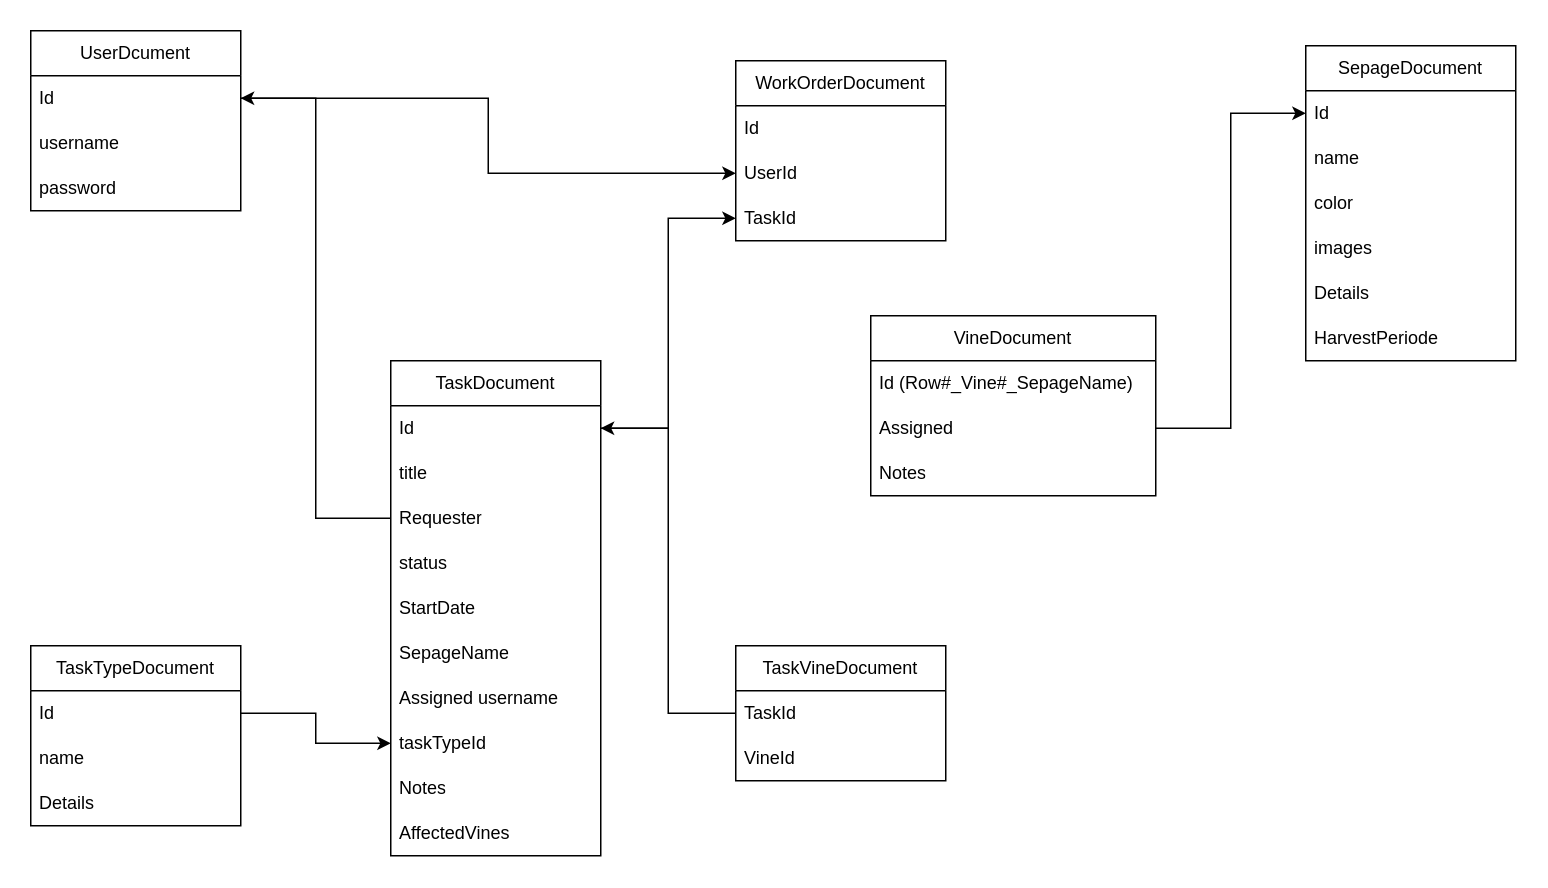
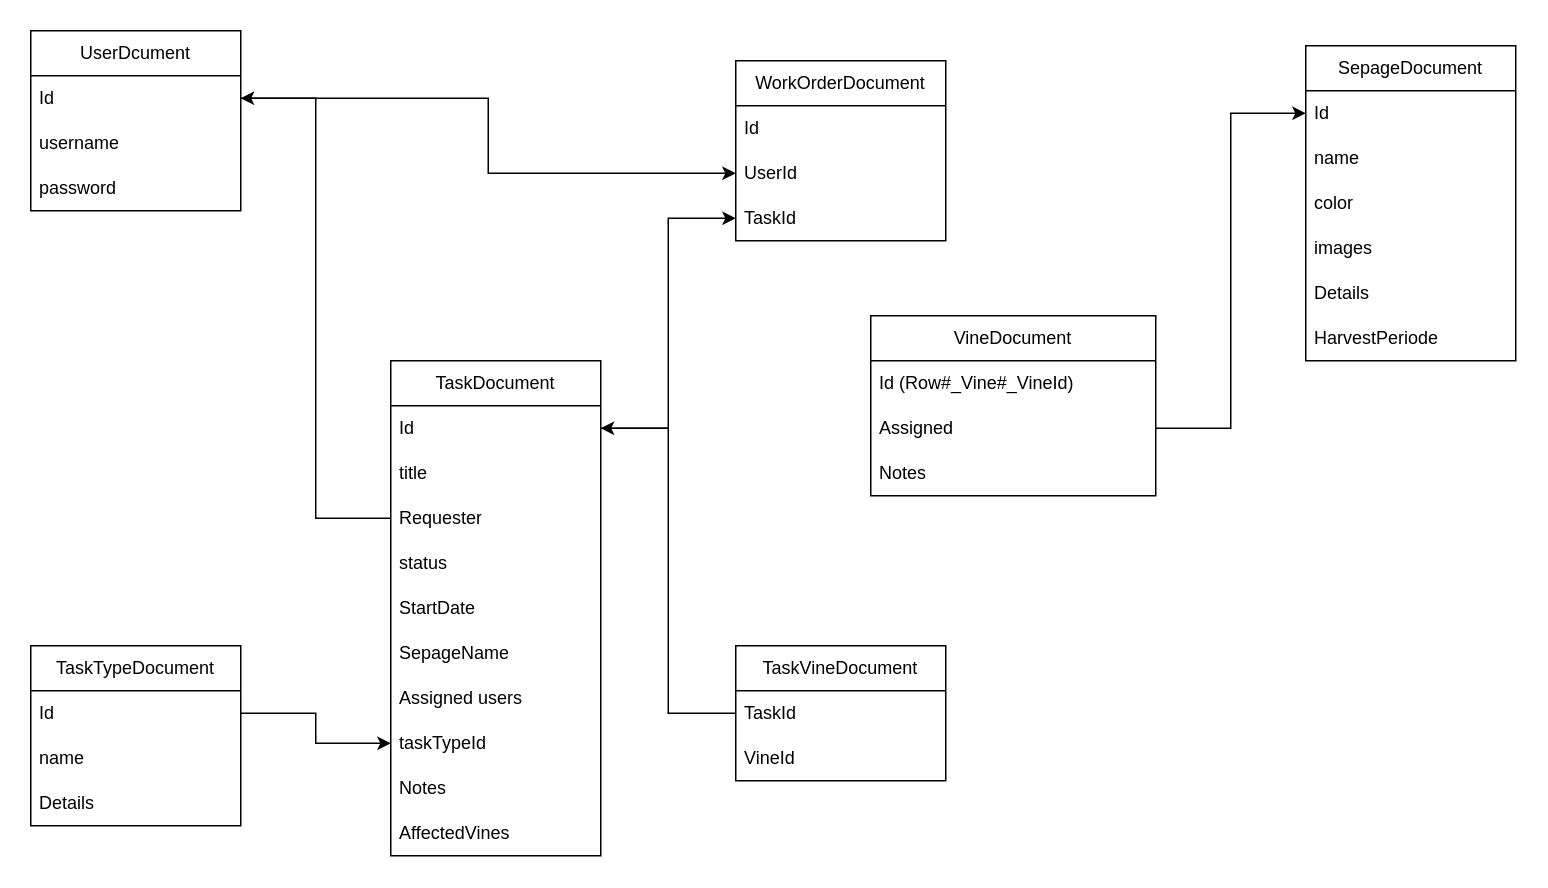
(1006, 383) -> (984, 383)
(481, 698) -> (466, 698)
